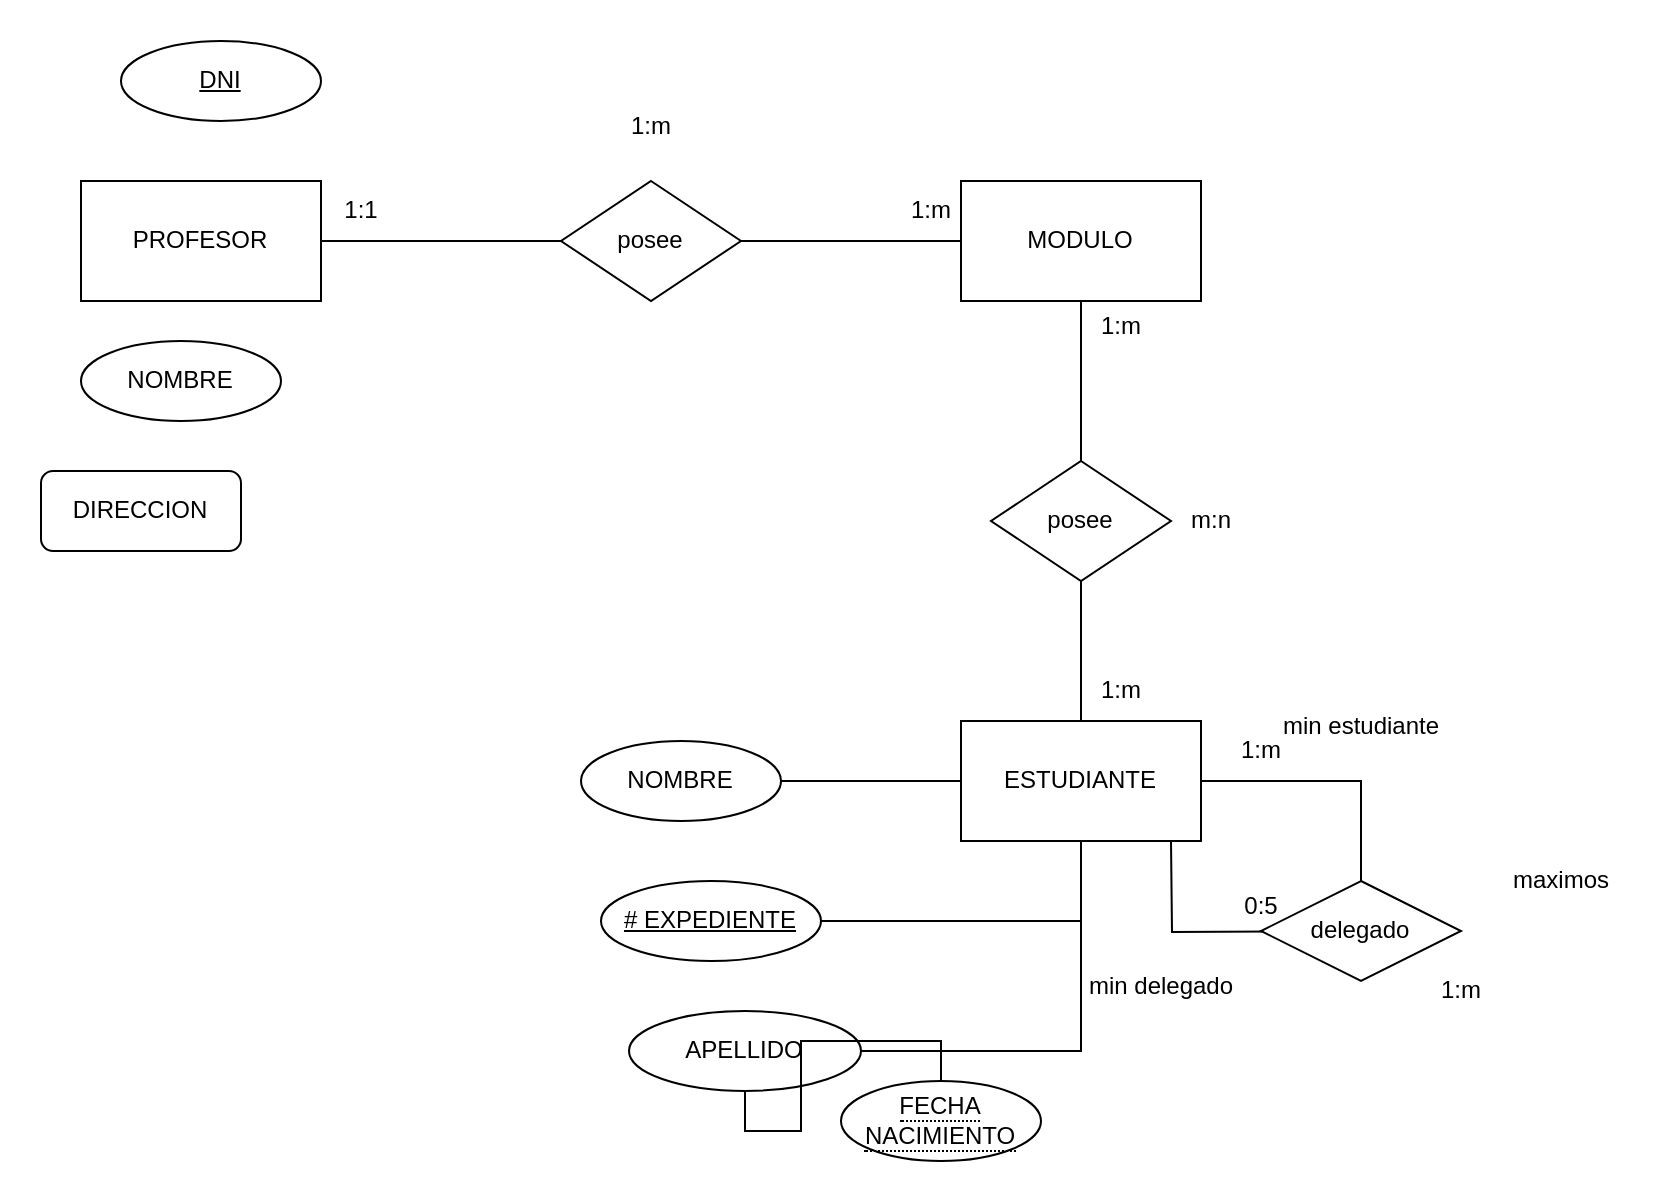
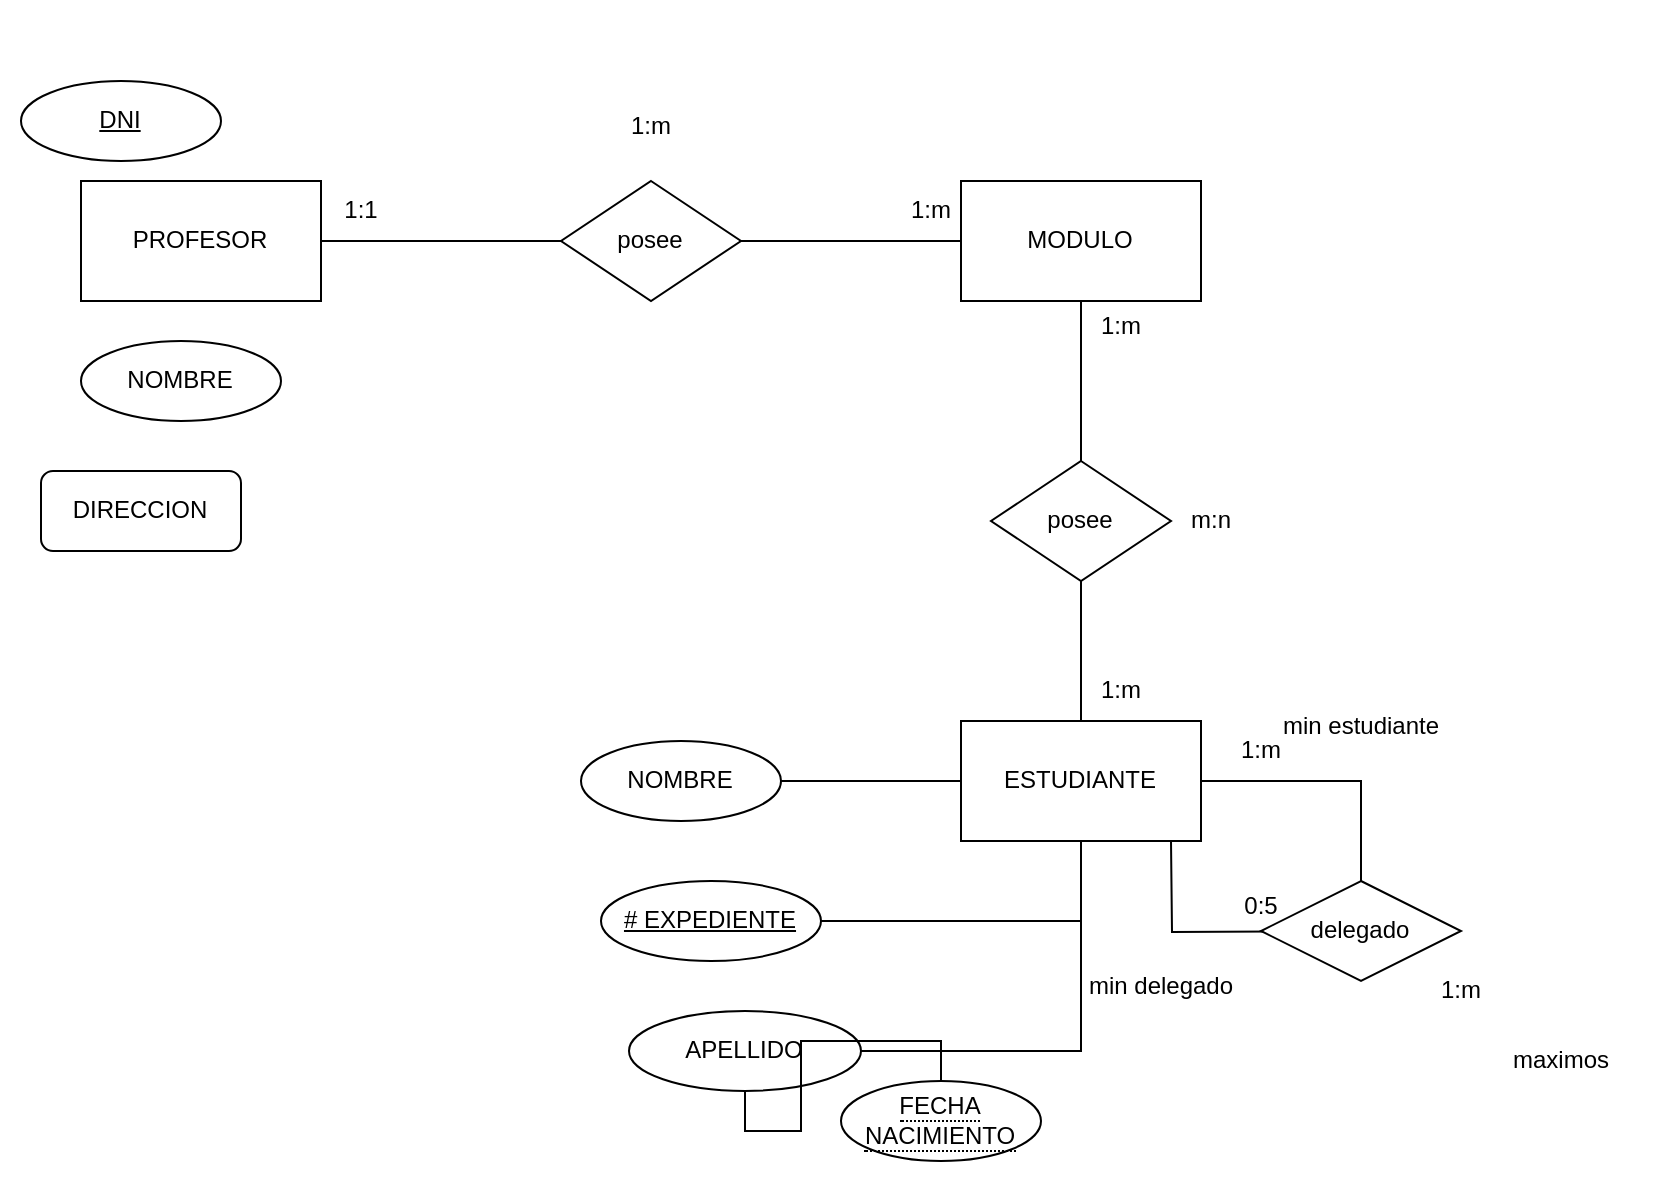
(221, 81) -> (121, 121)
(1561, 881) -> (1561, 1061)
